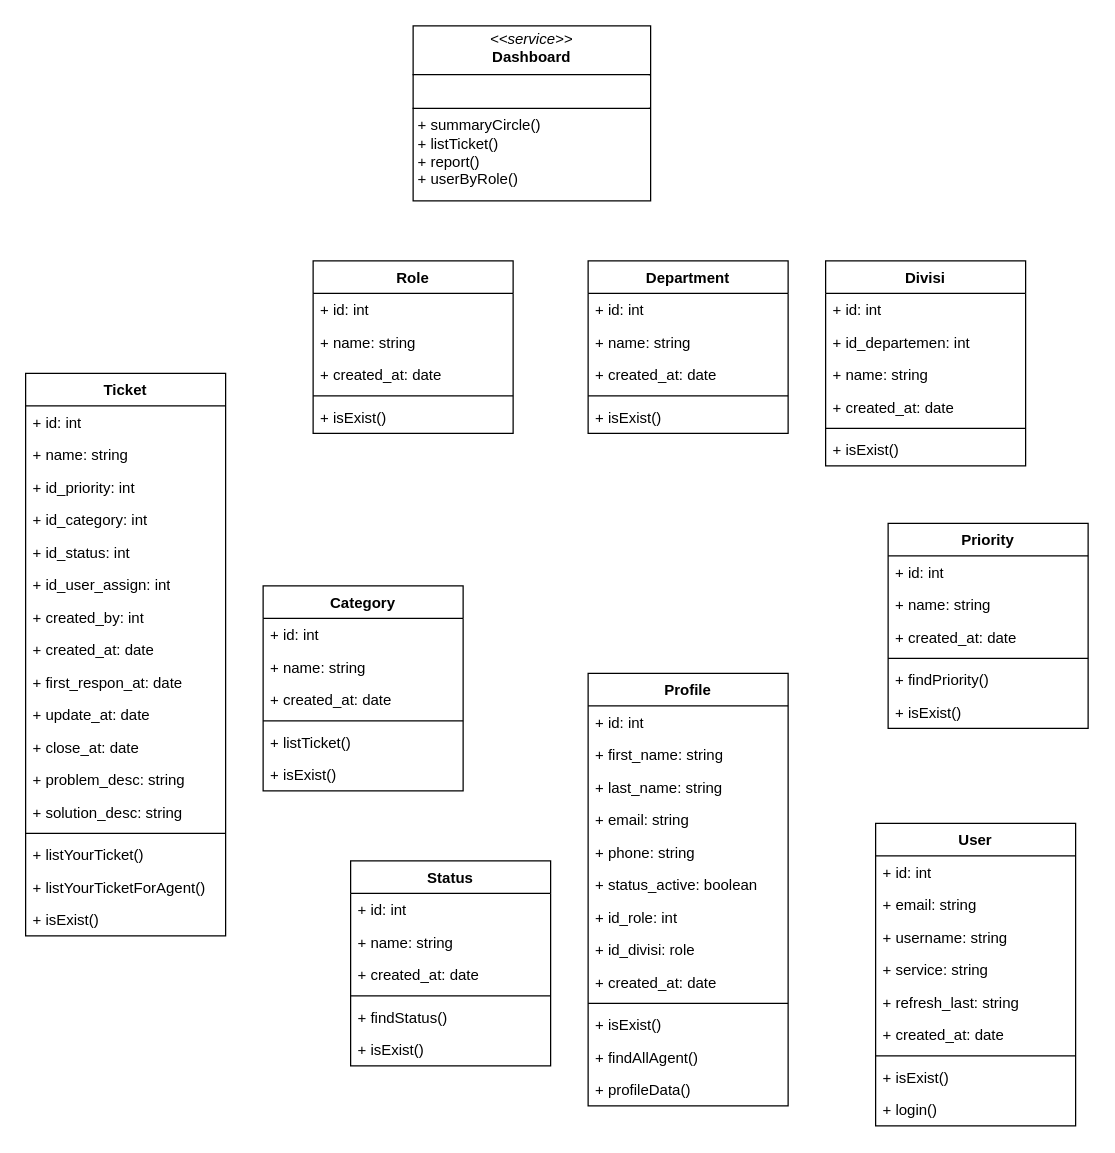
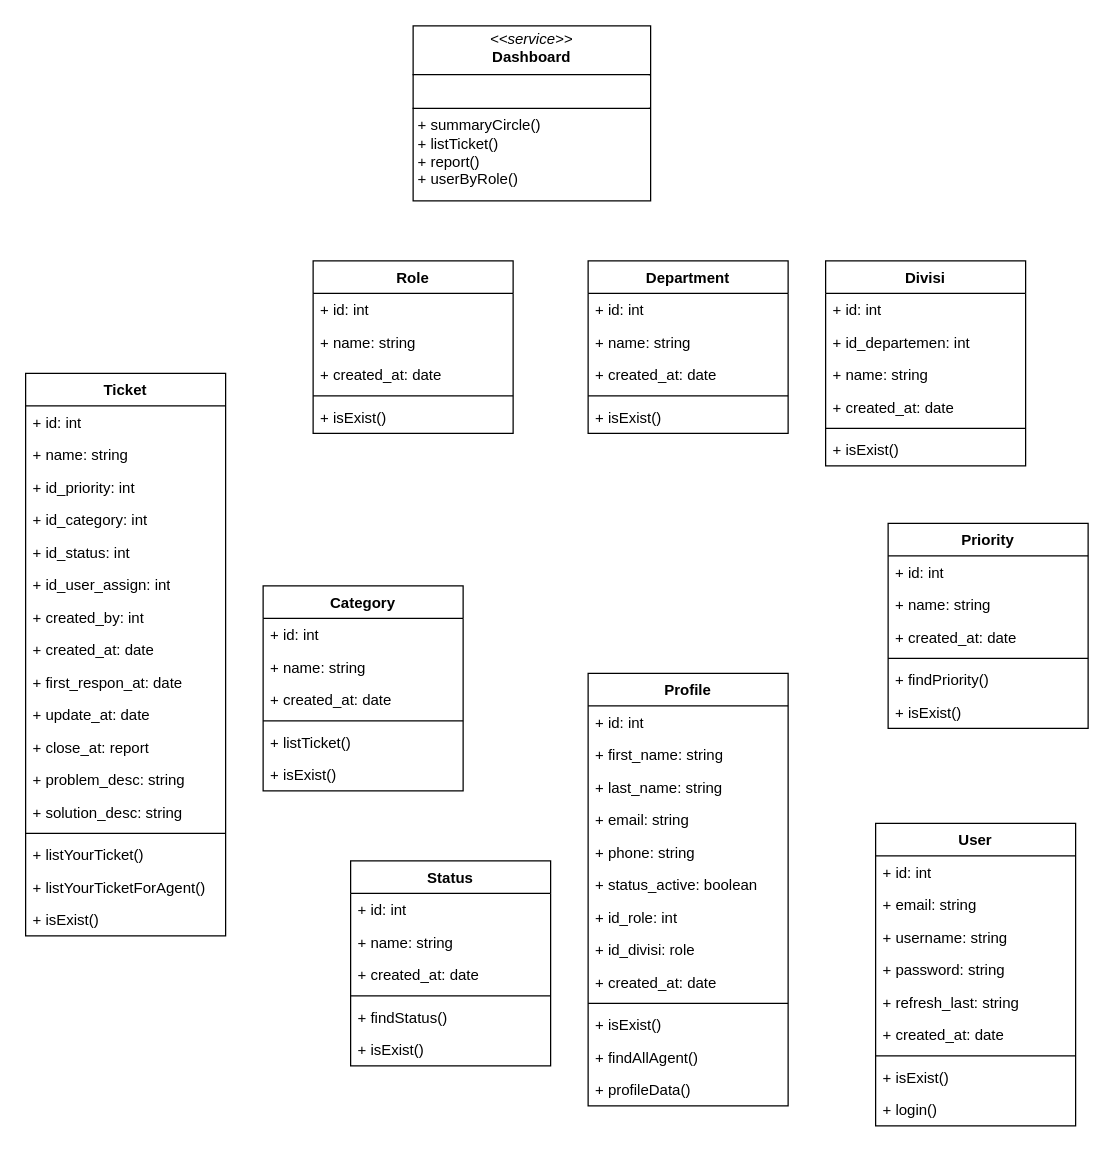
(93, 748) -> (101, 748)
(945, 971) -> (951, 971)
